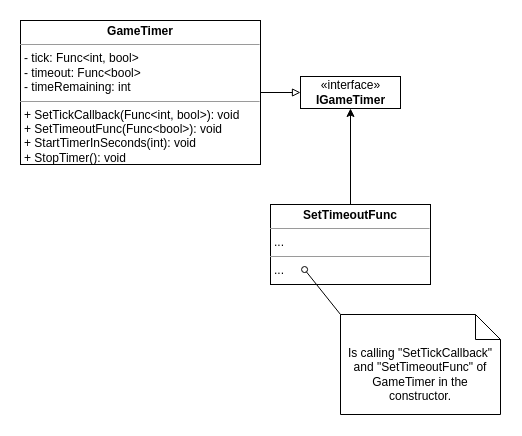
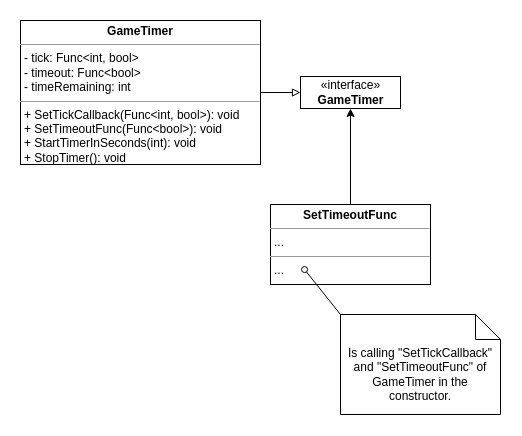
(351, 93) -> (351, 93)
